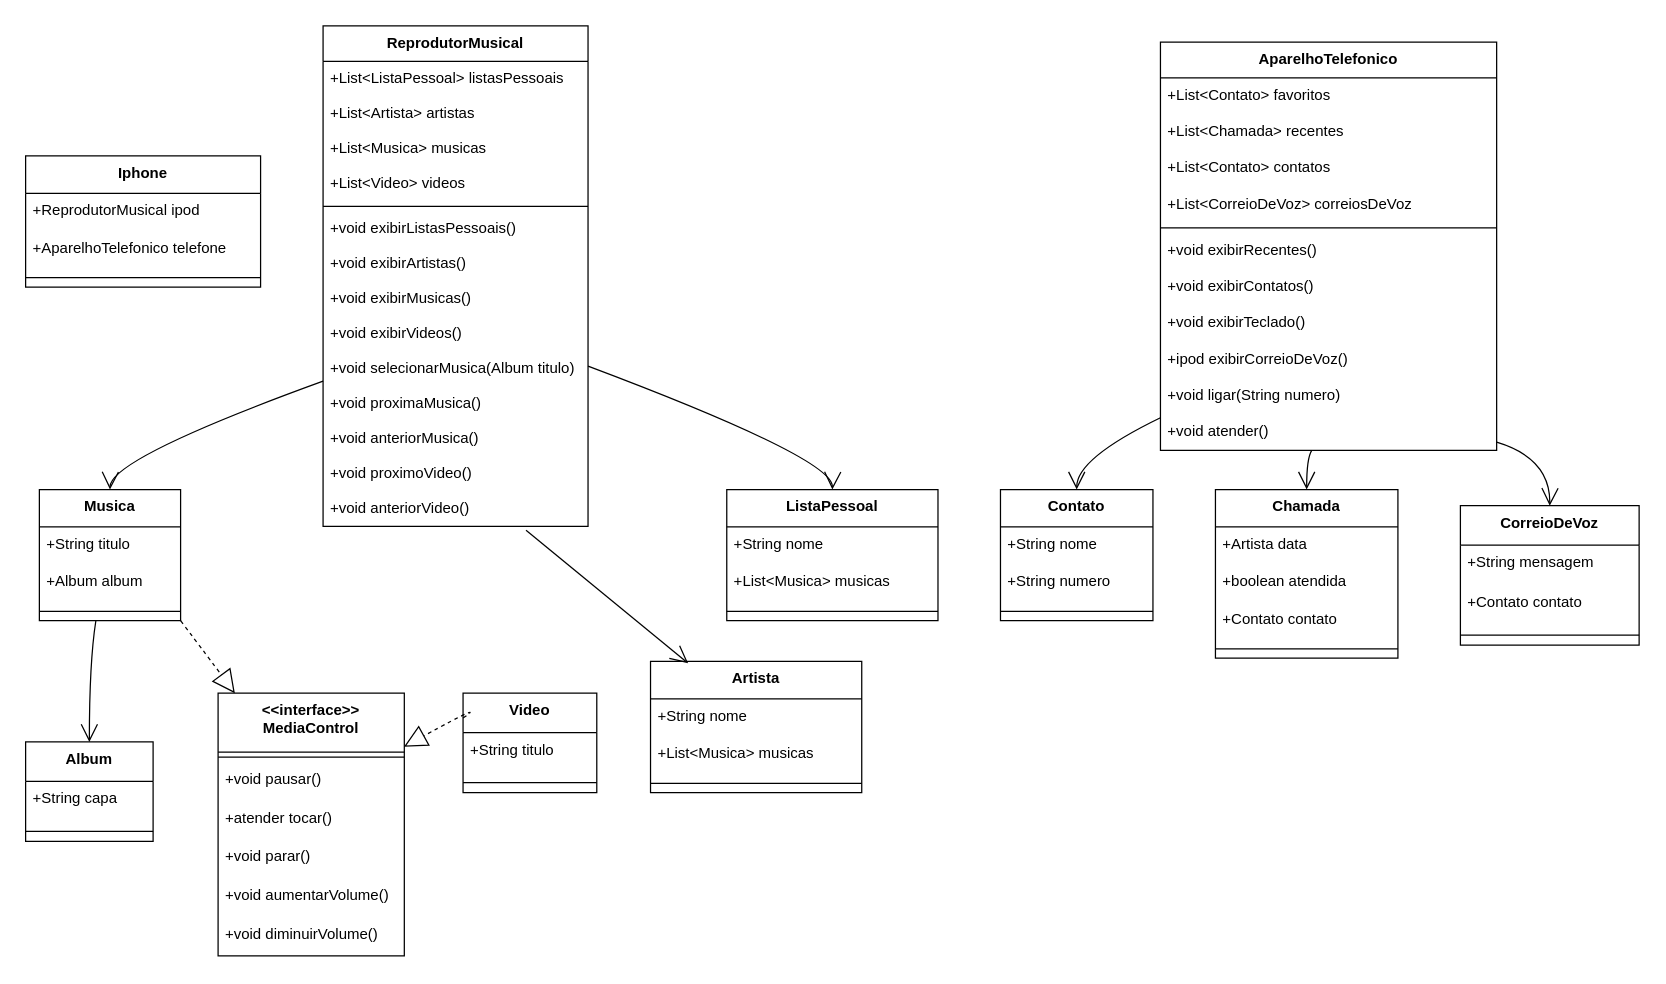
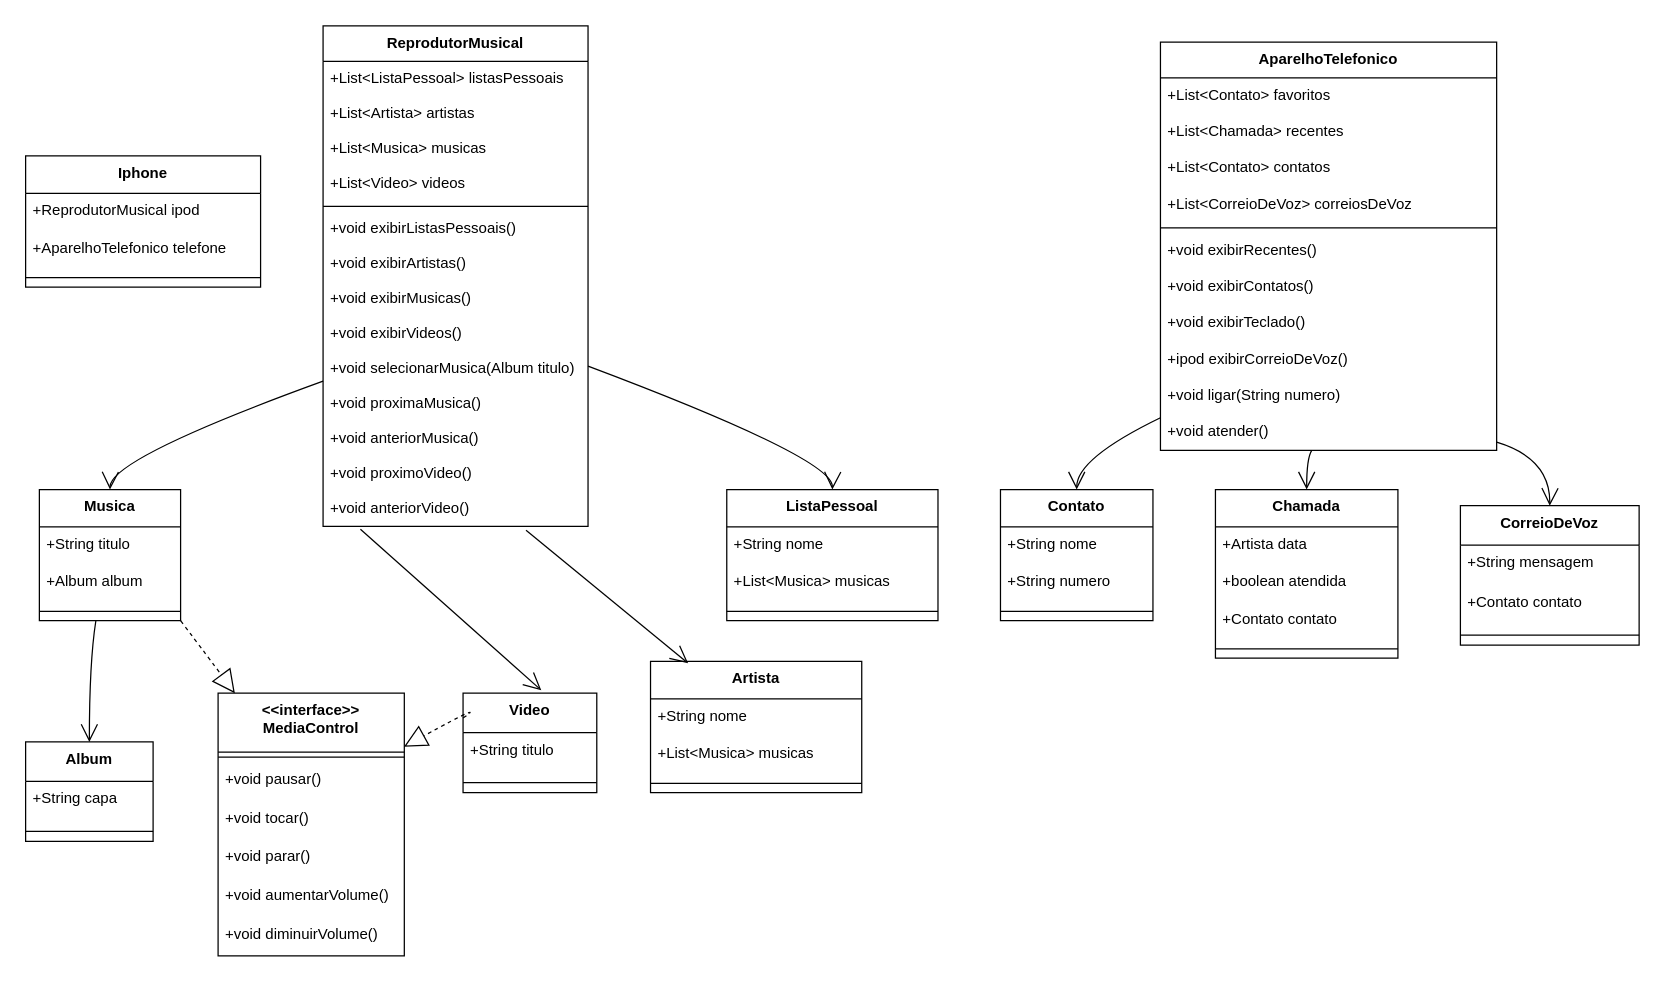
none -> (450, 609)
(290, 818) -> (276, 818)
